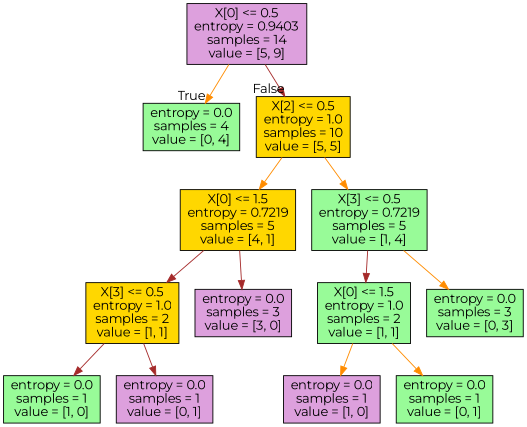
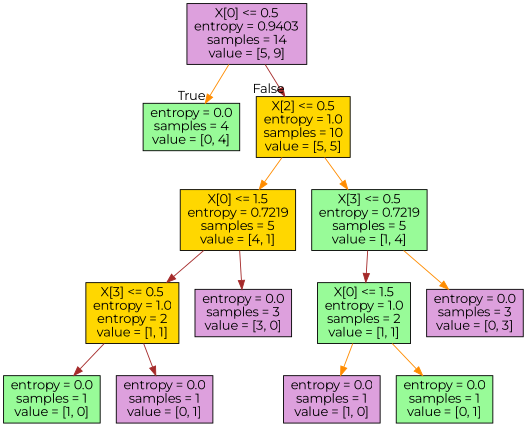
(132, 313) -> (132, 313)
(475, 313) -> (475, 313)
